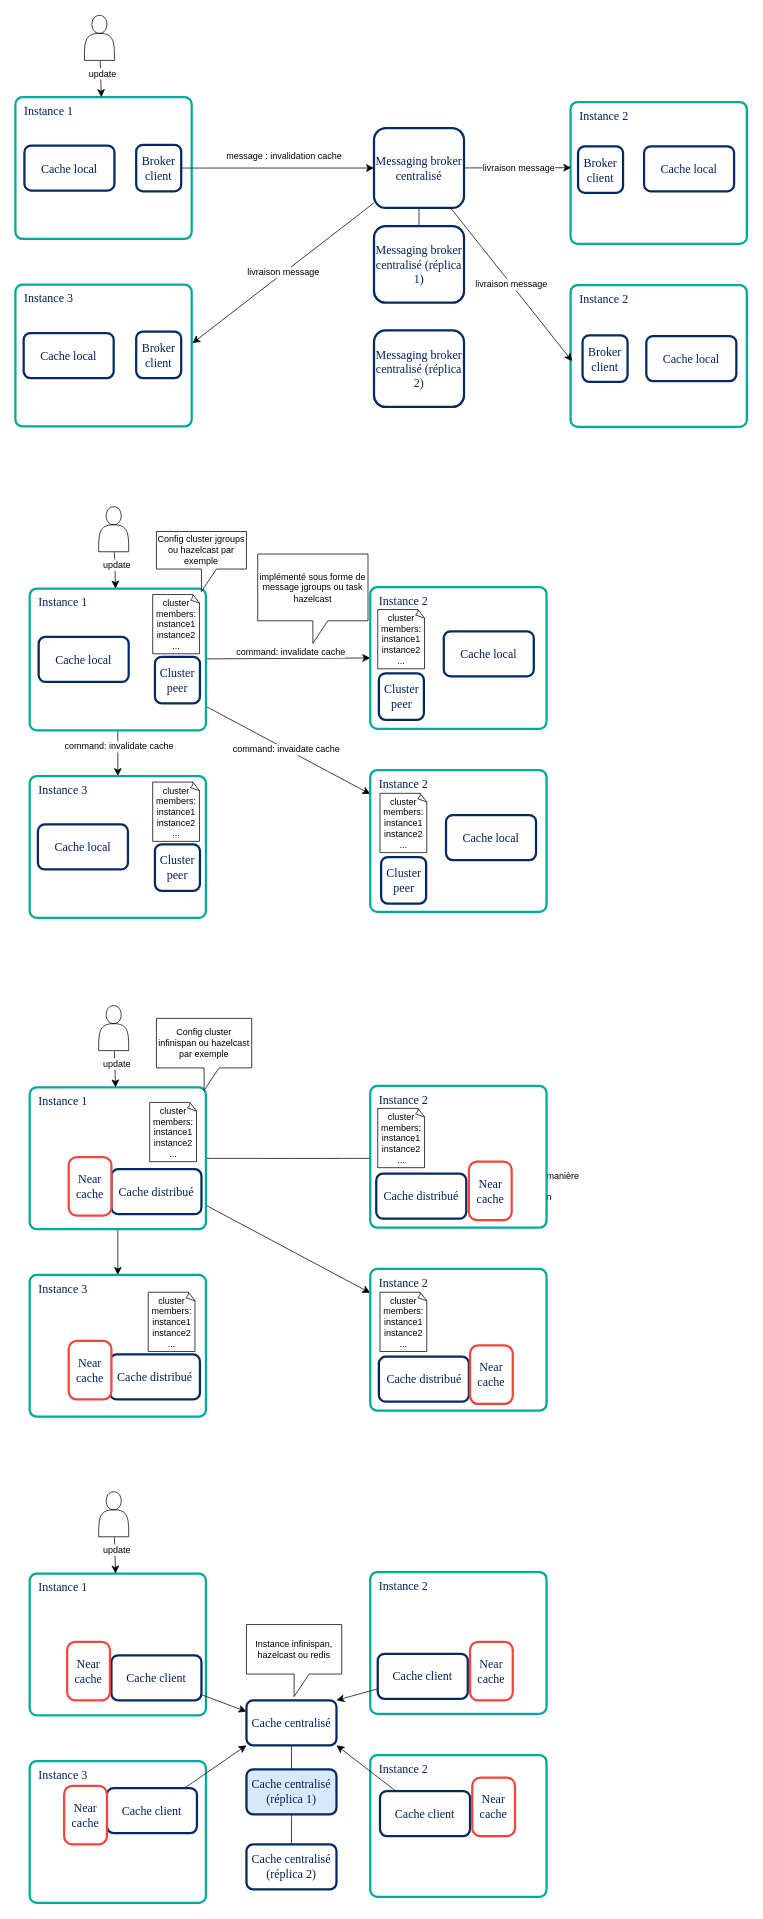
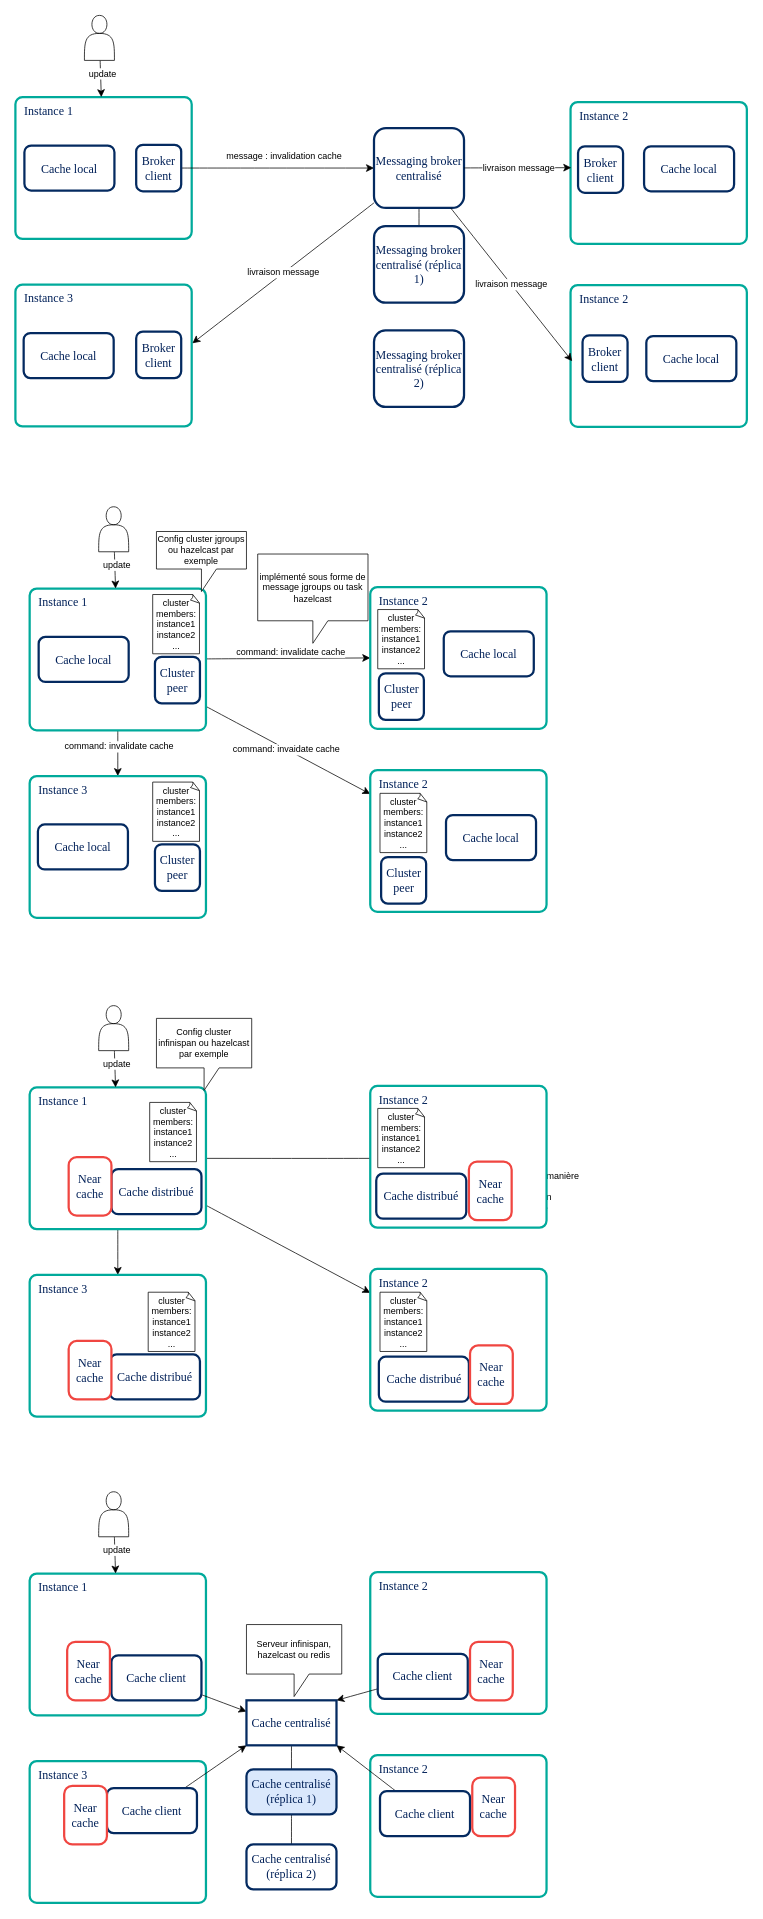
(294, 1649) -> (294, 1649)
(291, 1722) -> (291, 1722)
